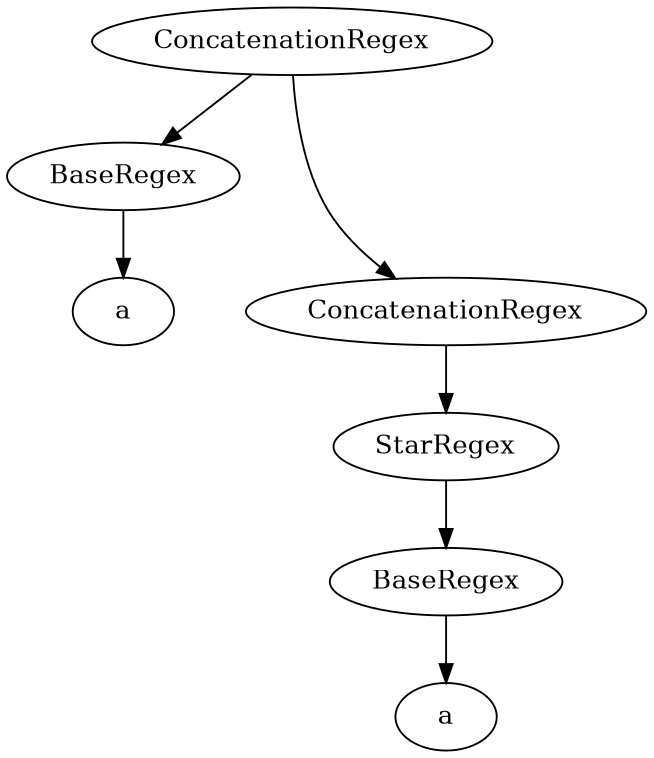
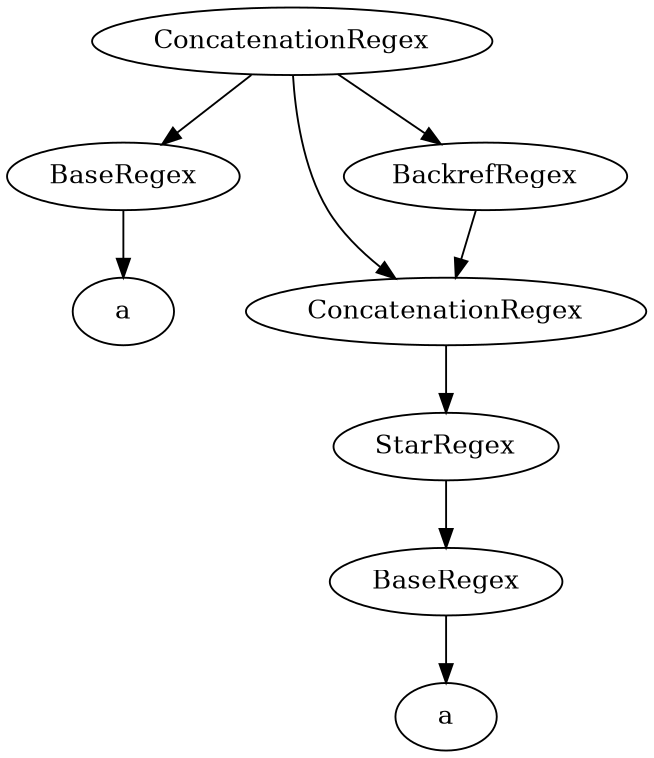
none -> (485, 176)
